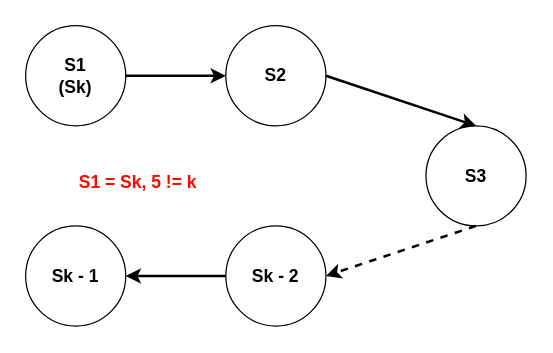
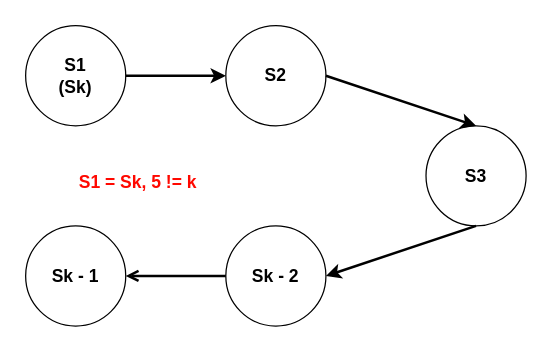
(403, 250) -> (403, 250)
(138, 276) -> (136, 276)
